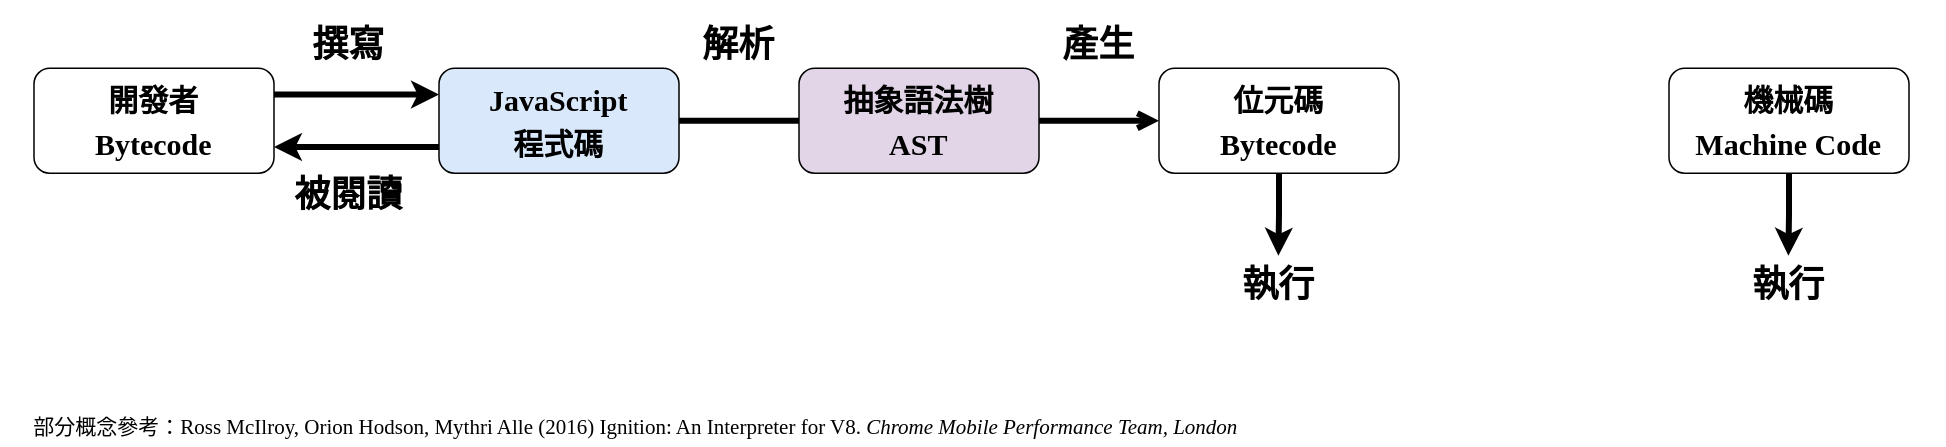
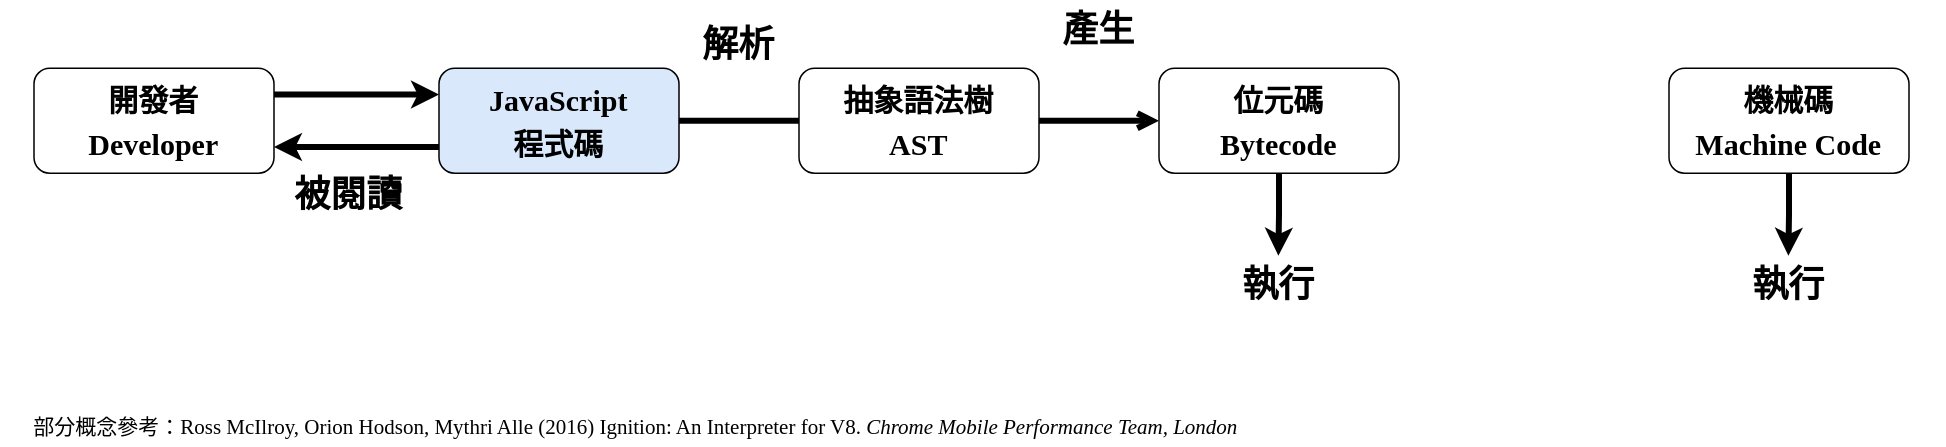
(349, 46) -> none
(1099, 46) -> (1099, 31)
(154, 121) -> (154, 121)
(919, 121) -> (919, 121)
